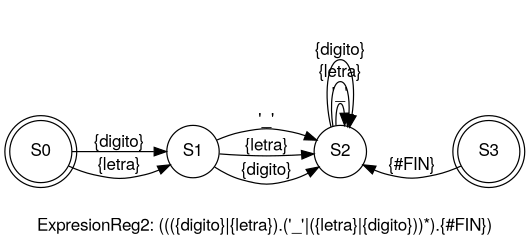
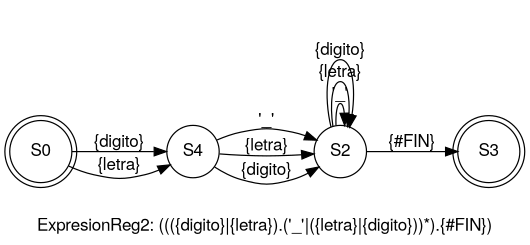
(193, 152) -> (193, 152)
(418, 178) -> (406, 152)
